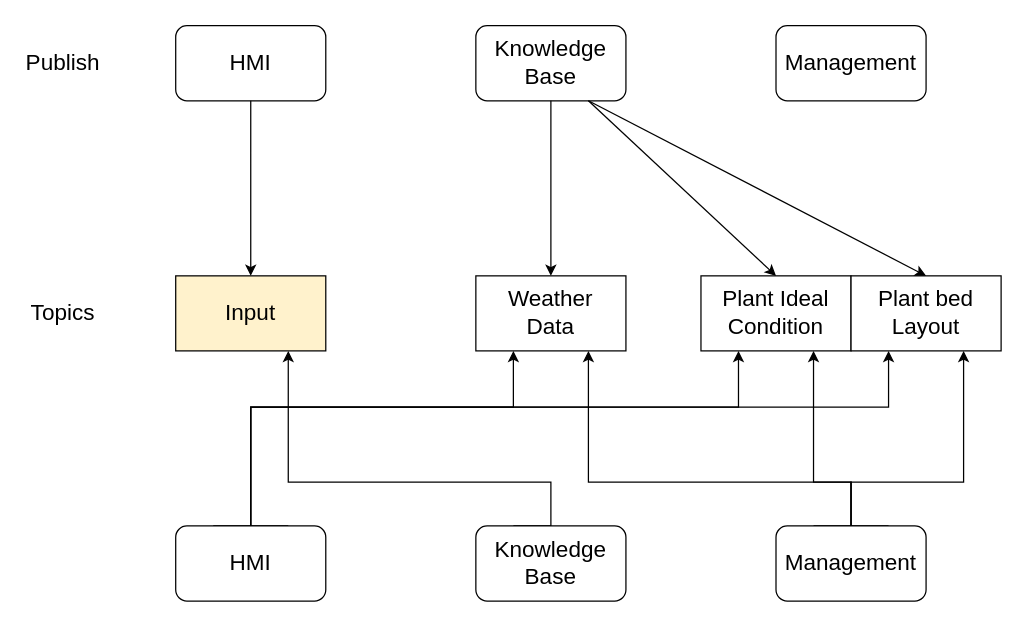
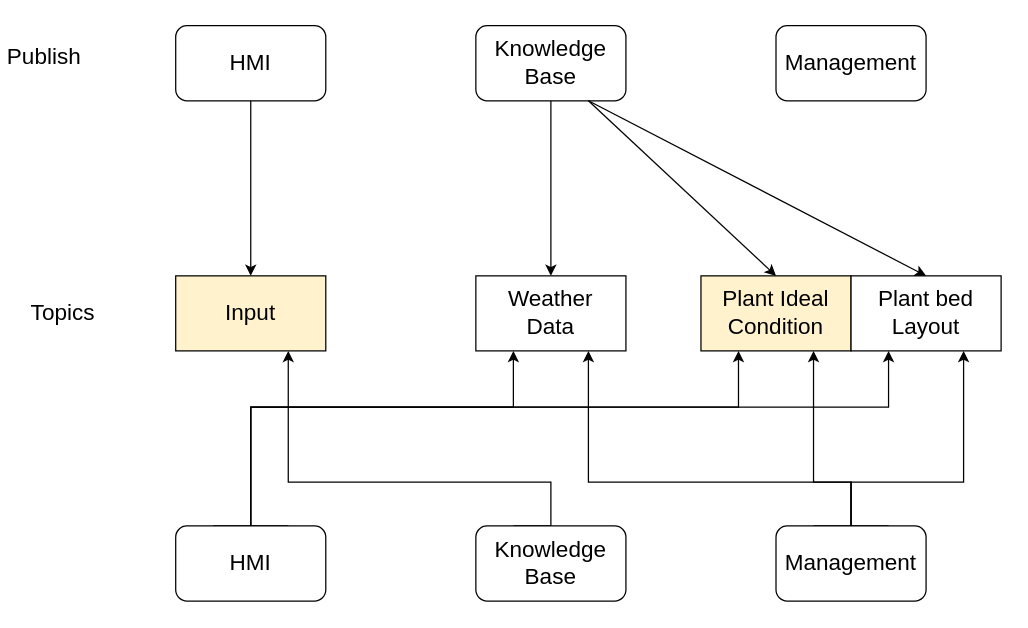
(63, 63) -> (44, 57)
(776, 313) -> (776, 313)
